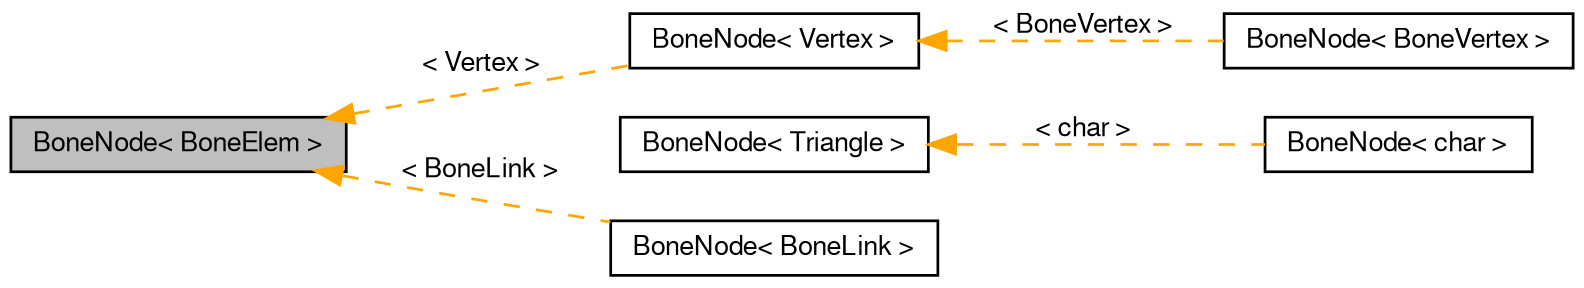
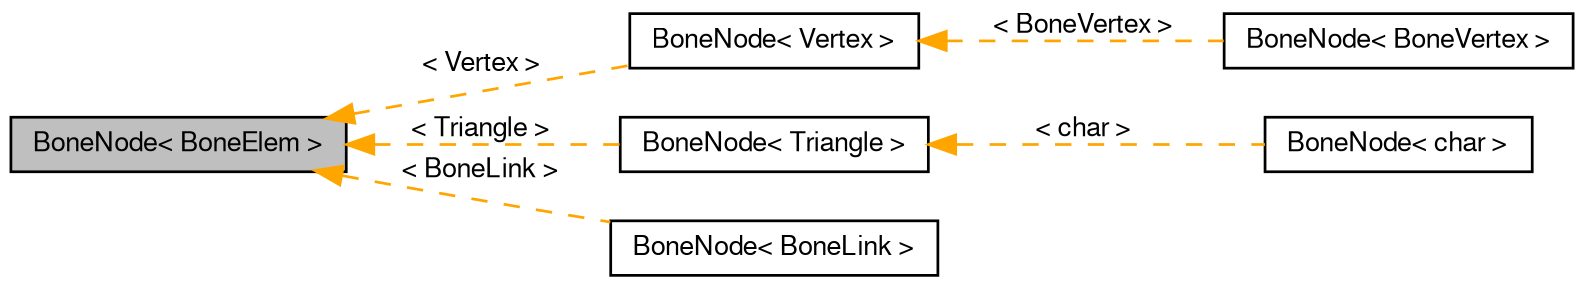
none -> (497, 144)
